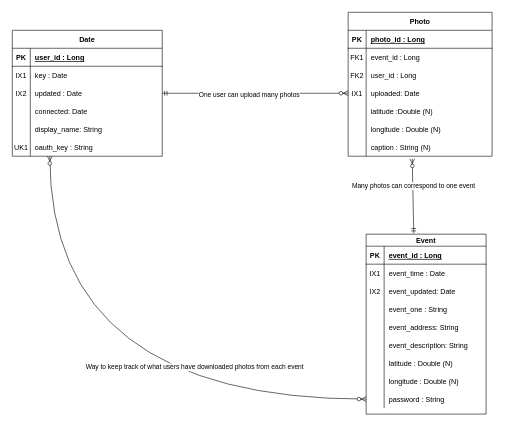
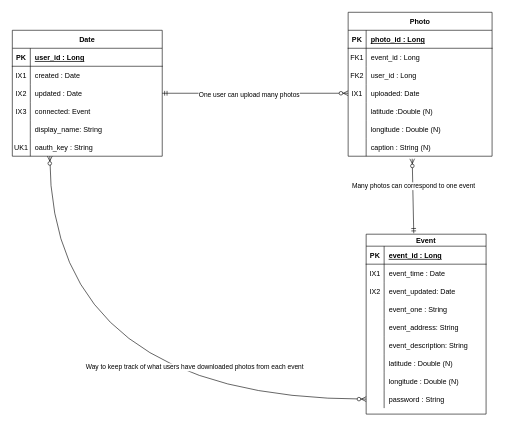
(52, 76) -> (60, 76)
none -> (21, 111)
(63, 112) -> (65, 112)
